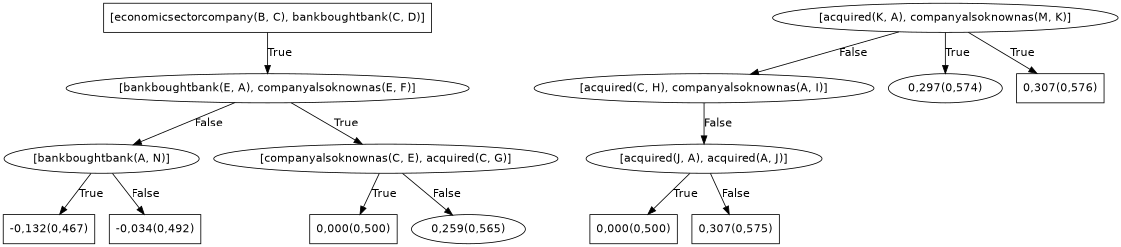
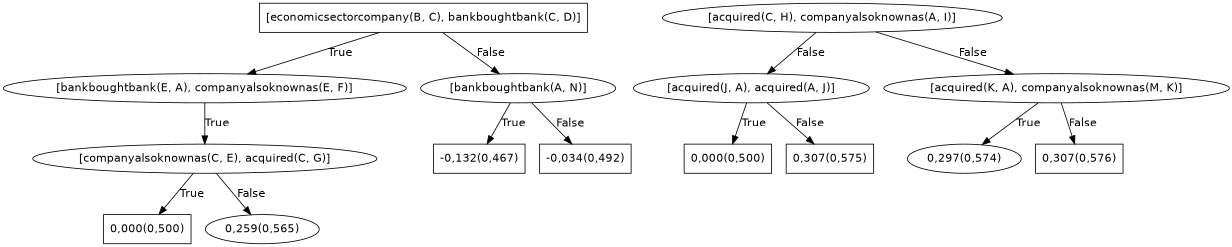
(829, 52) -> (941, 52)
(1023, 53) -> (1083, 123)
(188, 122) -> (468, 51)
